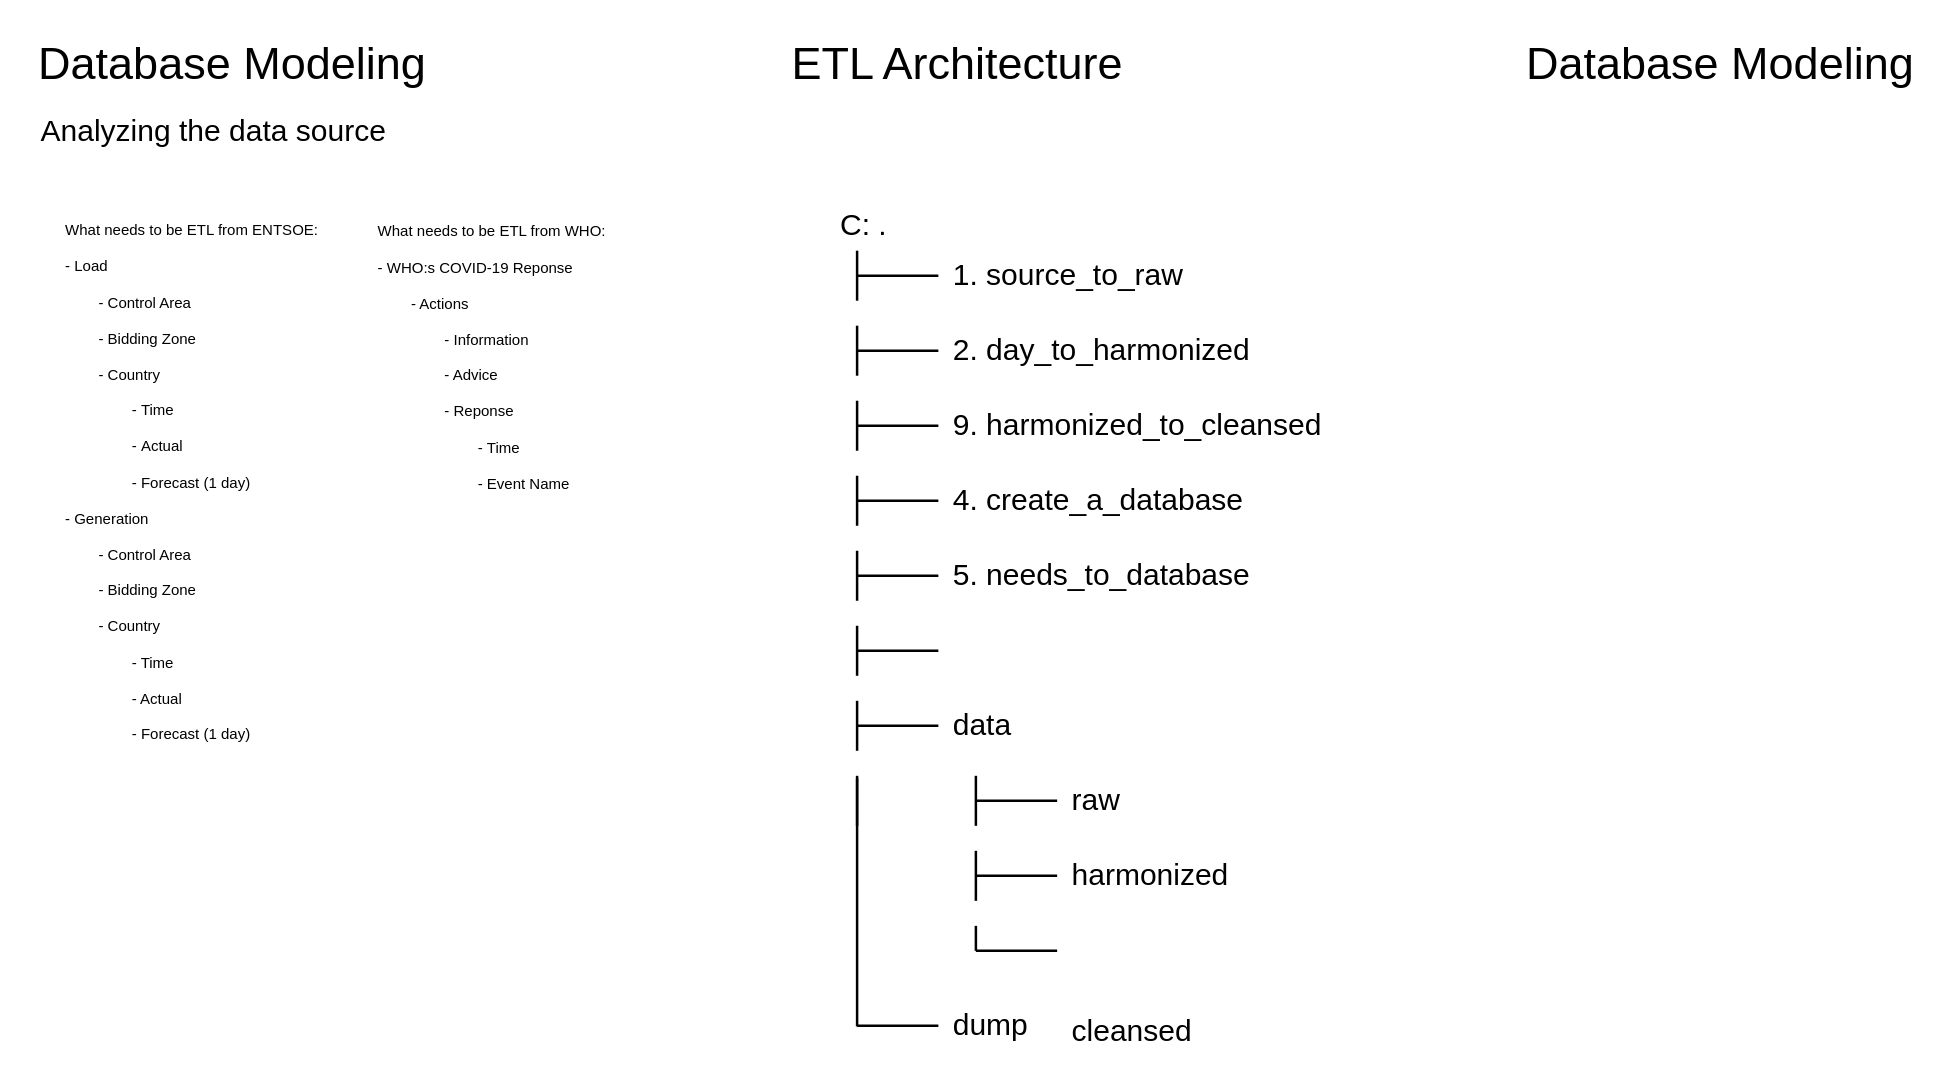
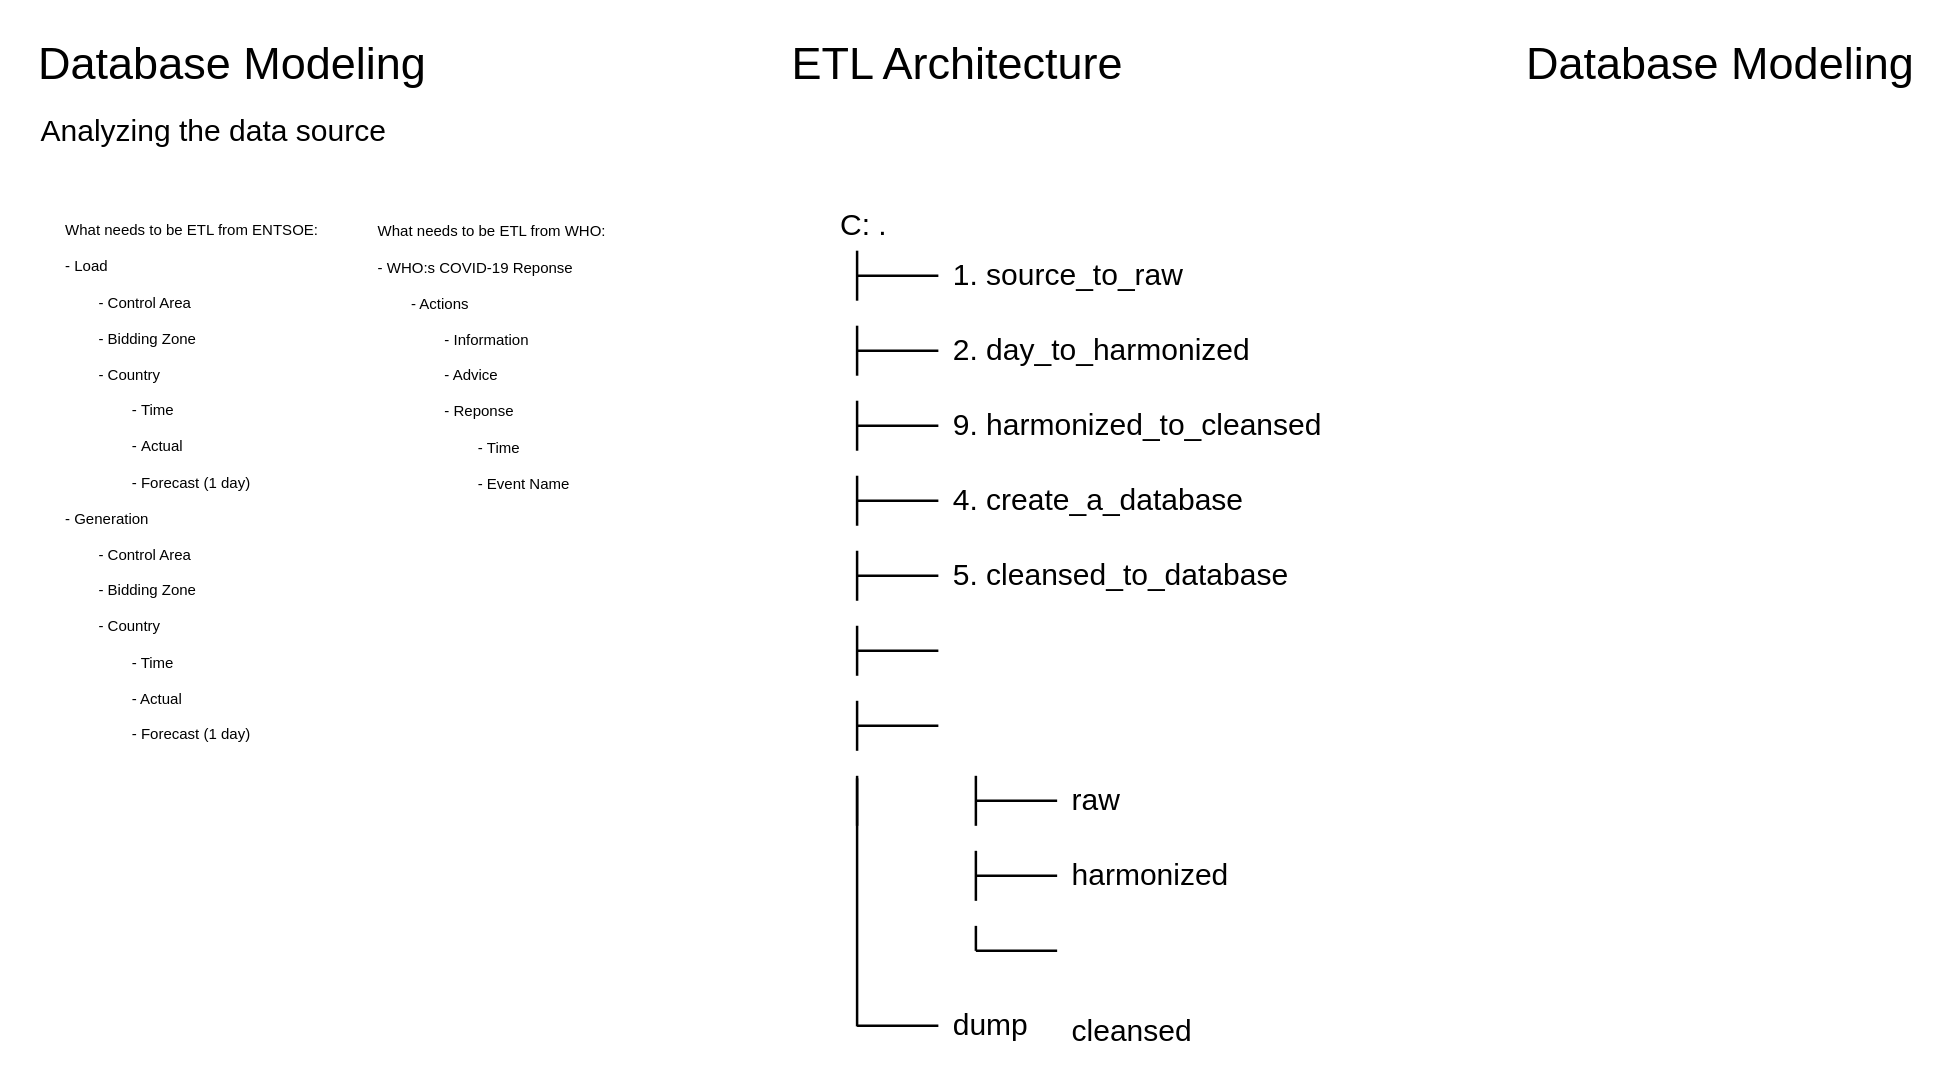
(1033, 576) -> (1044, 576)
(994, 726) -> none
